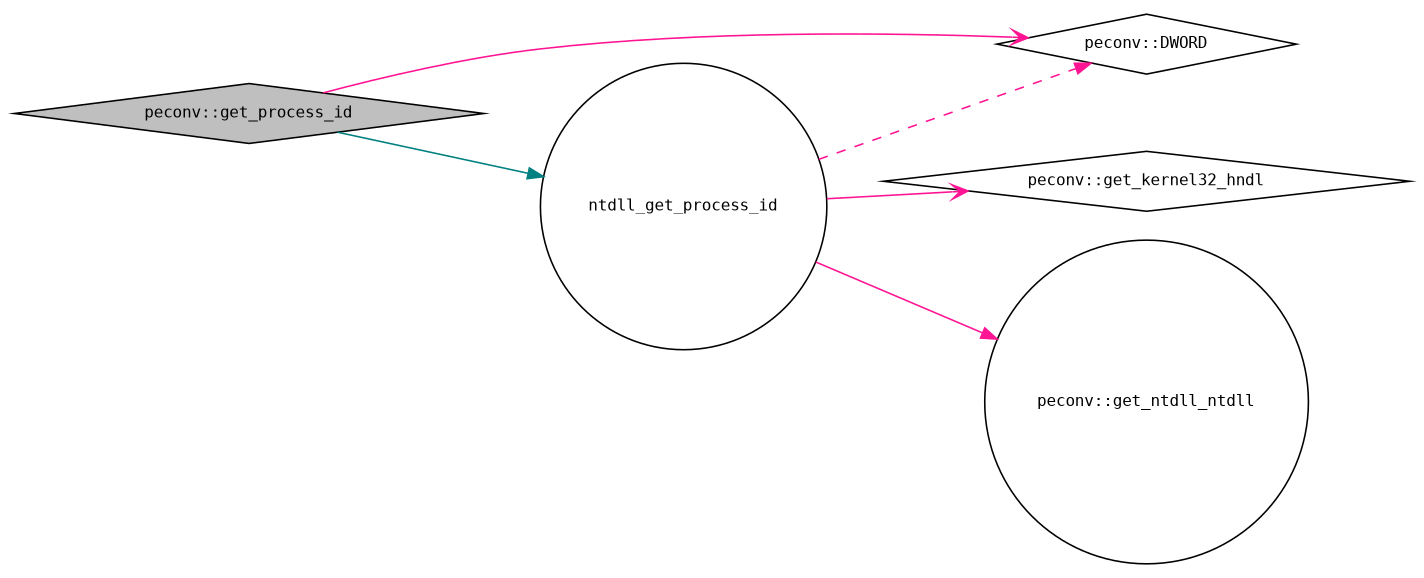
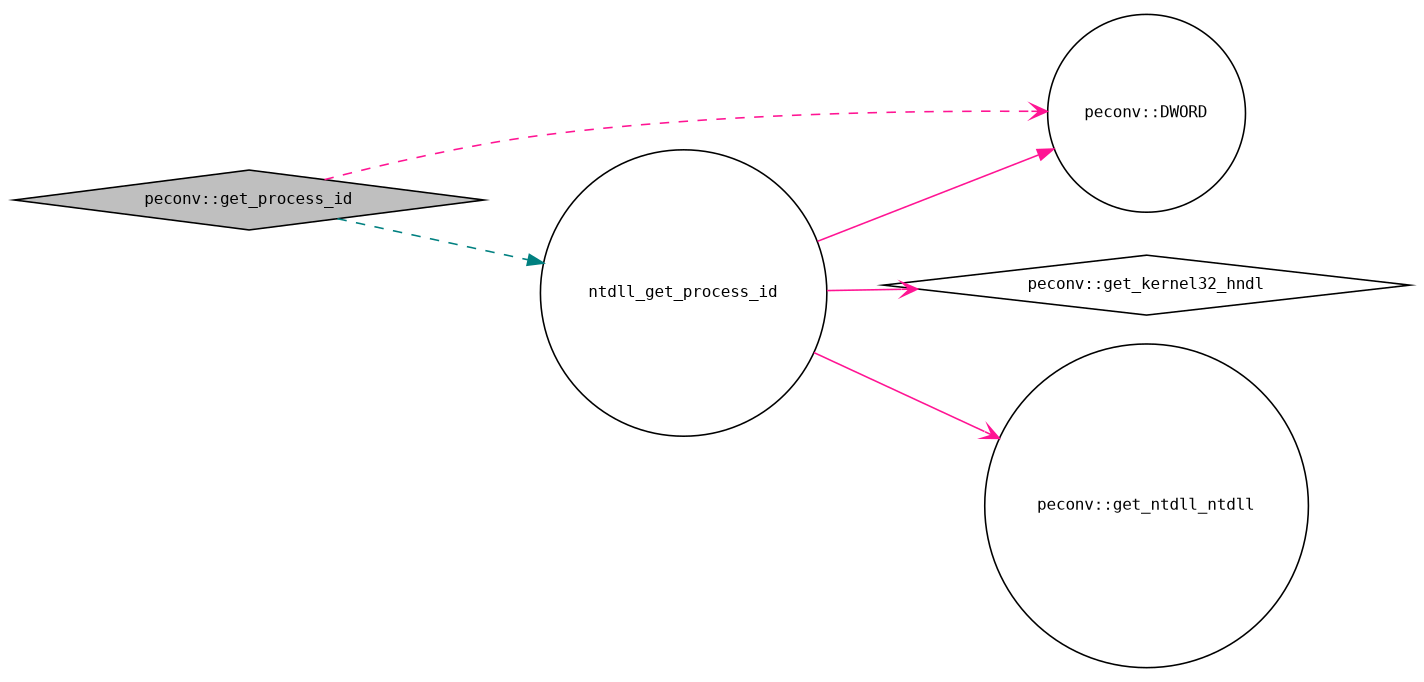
(665, 39) -> (675, 122)
(1147, 44) -> (1147, 113)
(947, 114) -> (928, 198)
(433, 153) -> (433, 239)
(899, 297) -> (899, 392)
